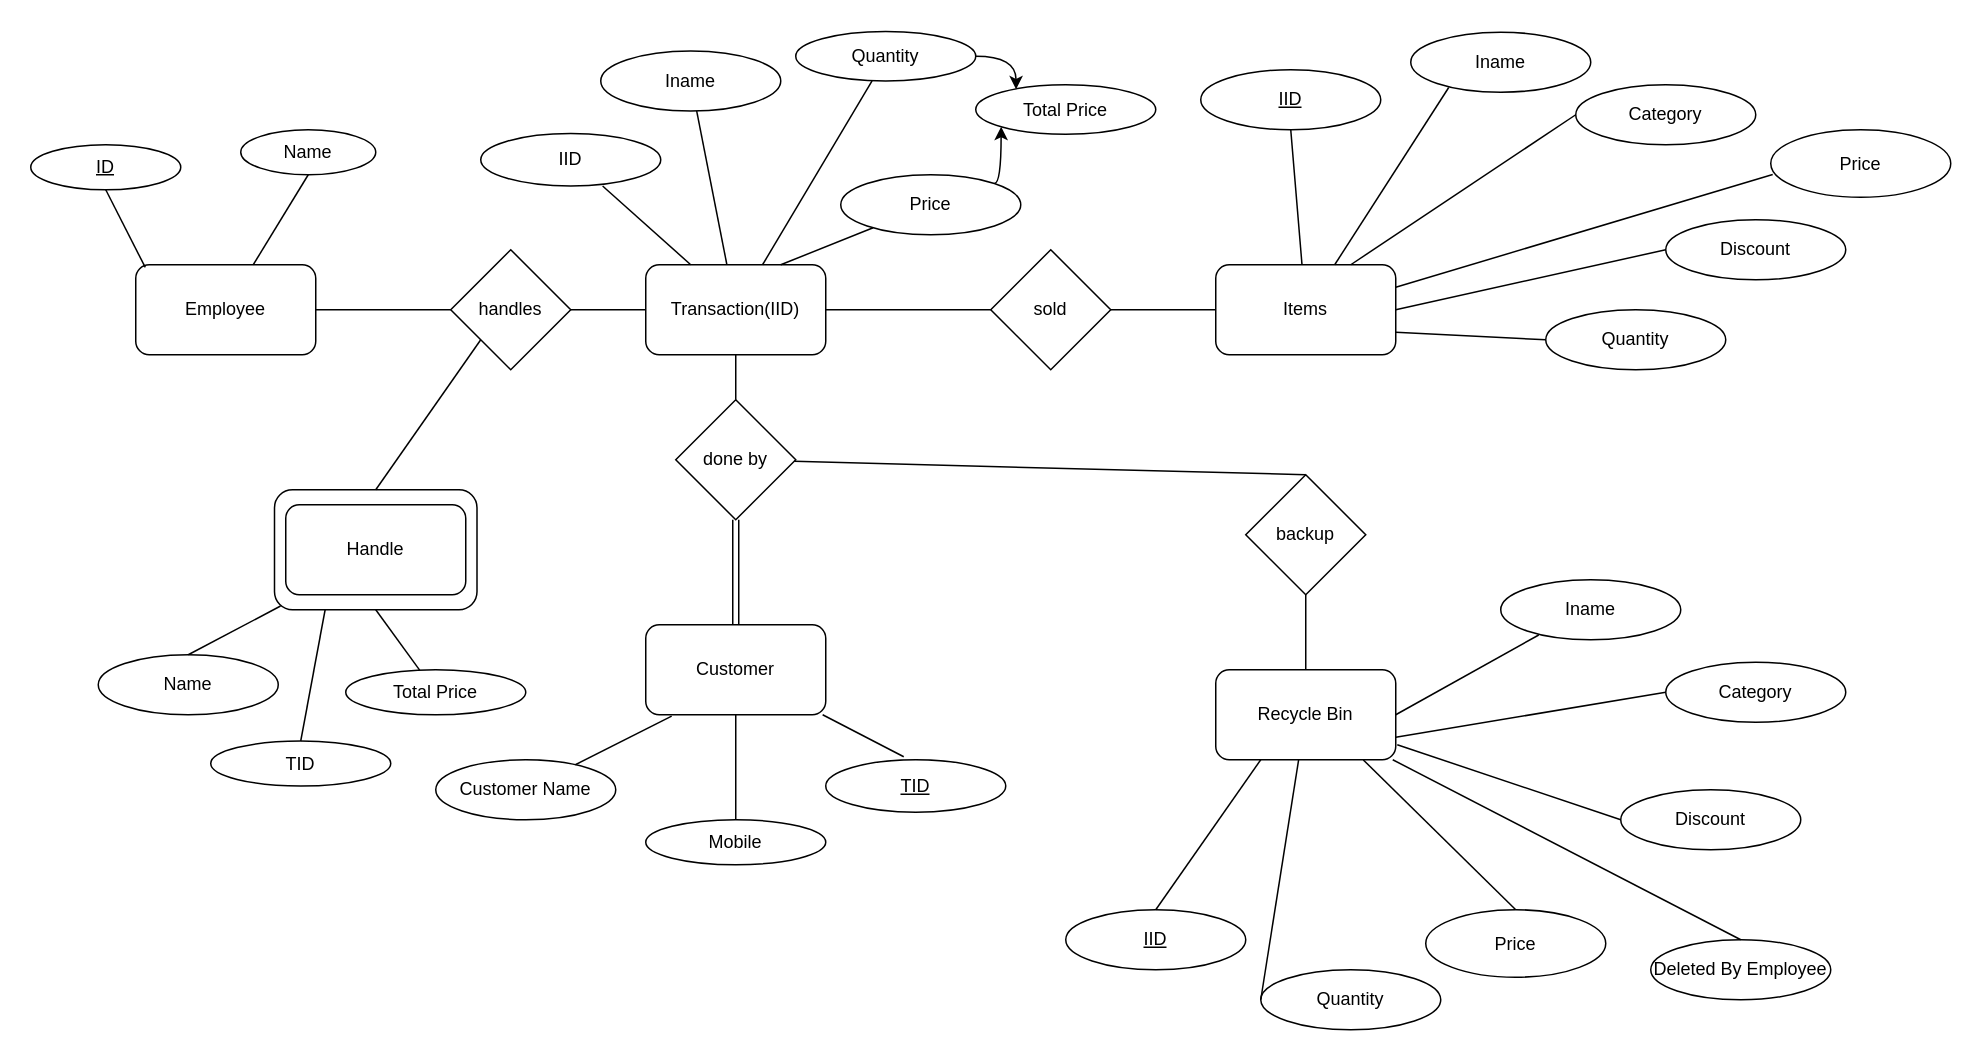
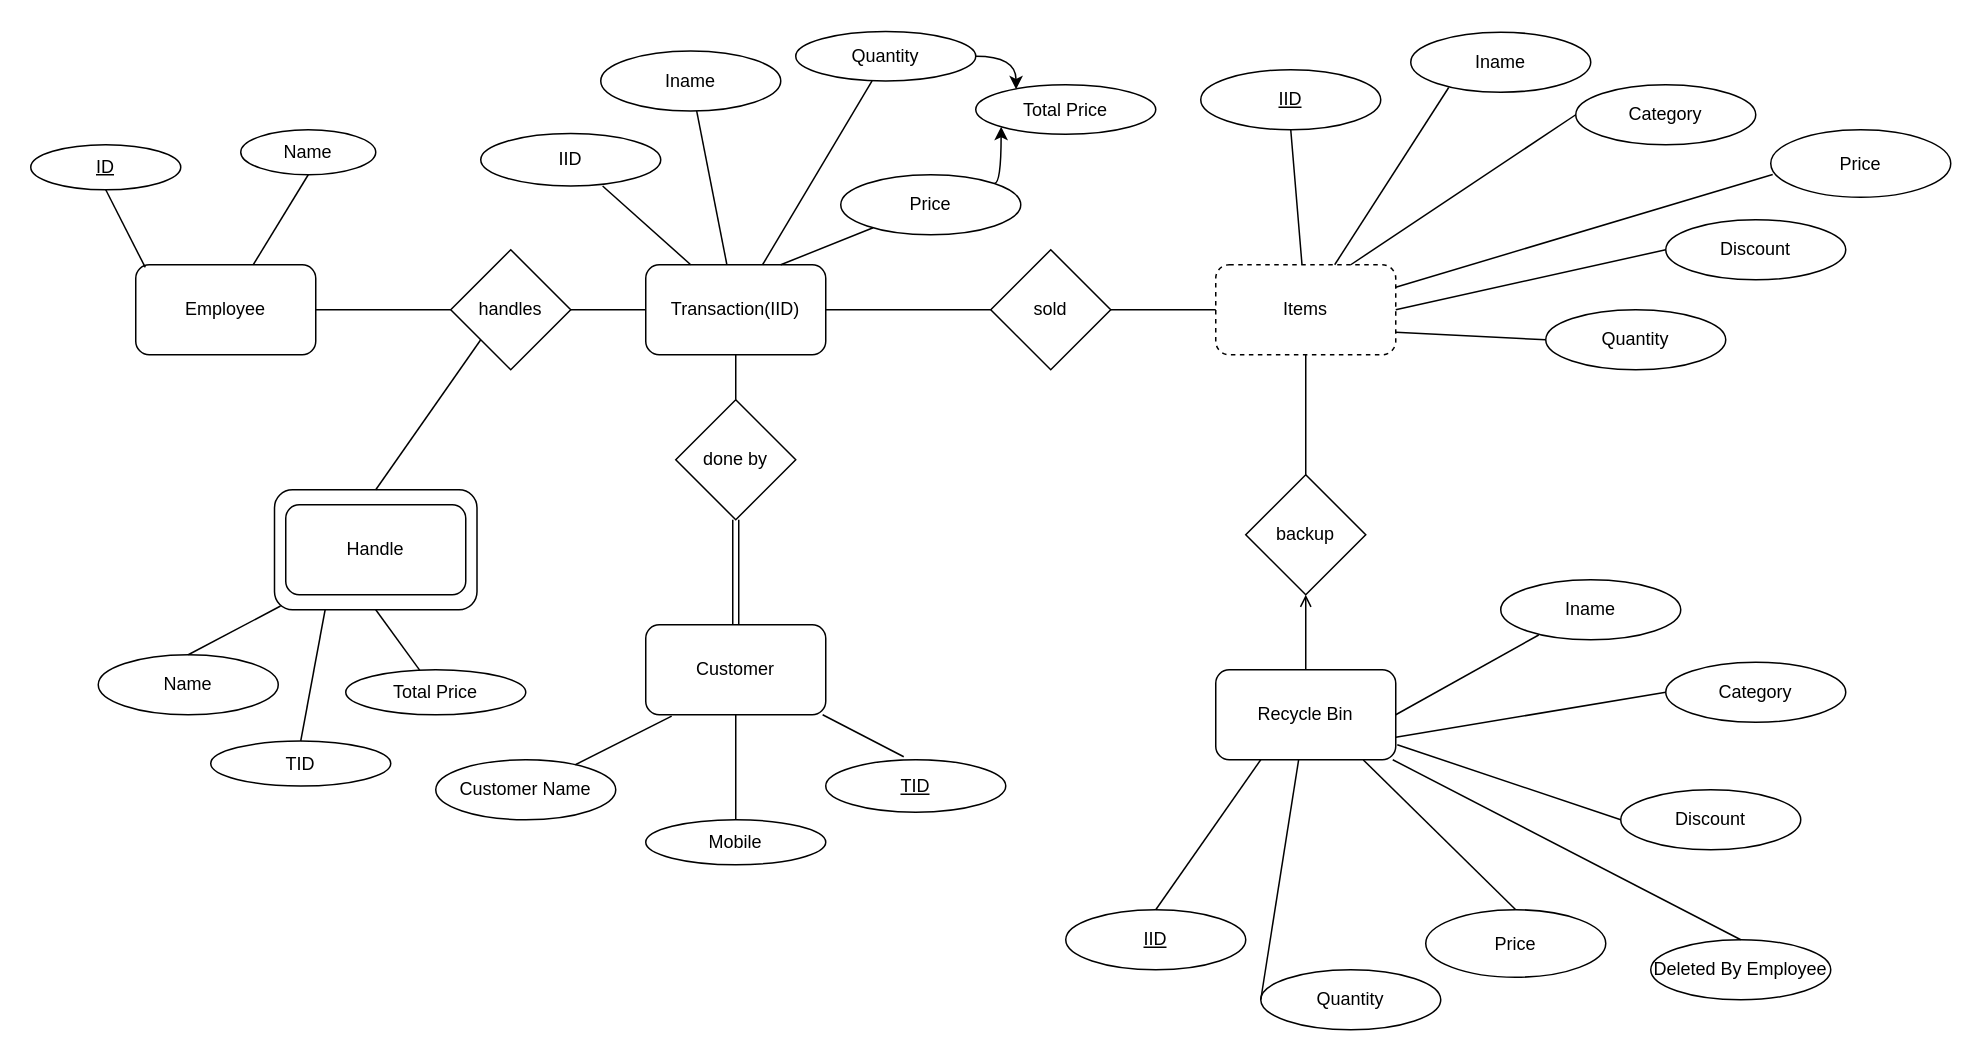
(1306, 310) -> (1306, 310)
(1050, 468) -> (1306, 415)
(1306, 600) -> (1306, 602)
